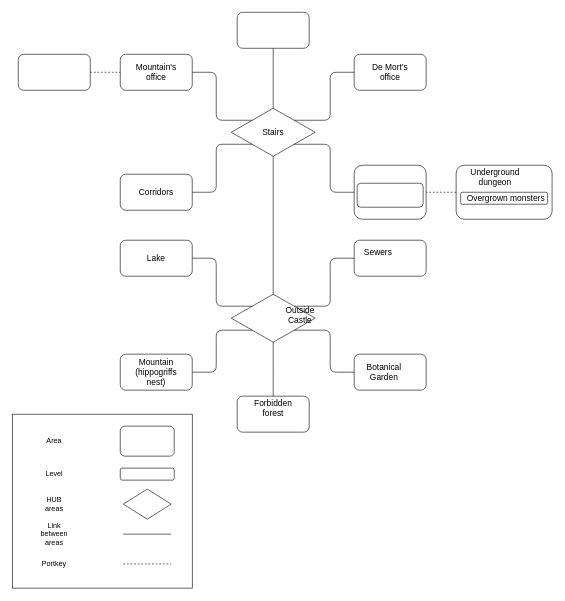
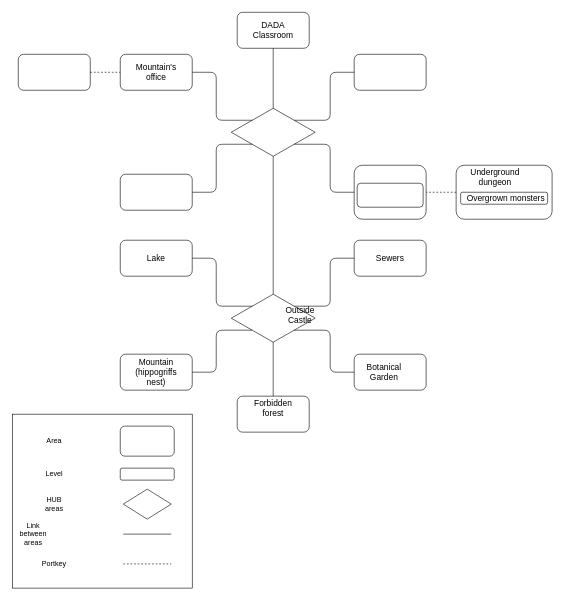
none -> (273, 30)
(390, 72) -> none
(273, 132) -> none
(156, 192) -> none
(378, 252) -> (390, 258)
(54, 534) -> (33, 534)
